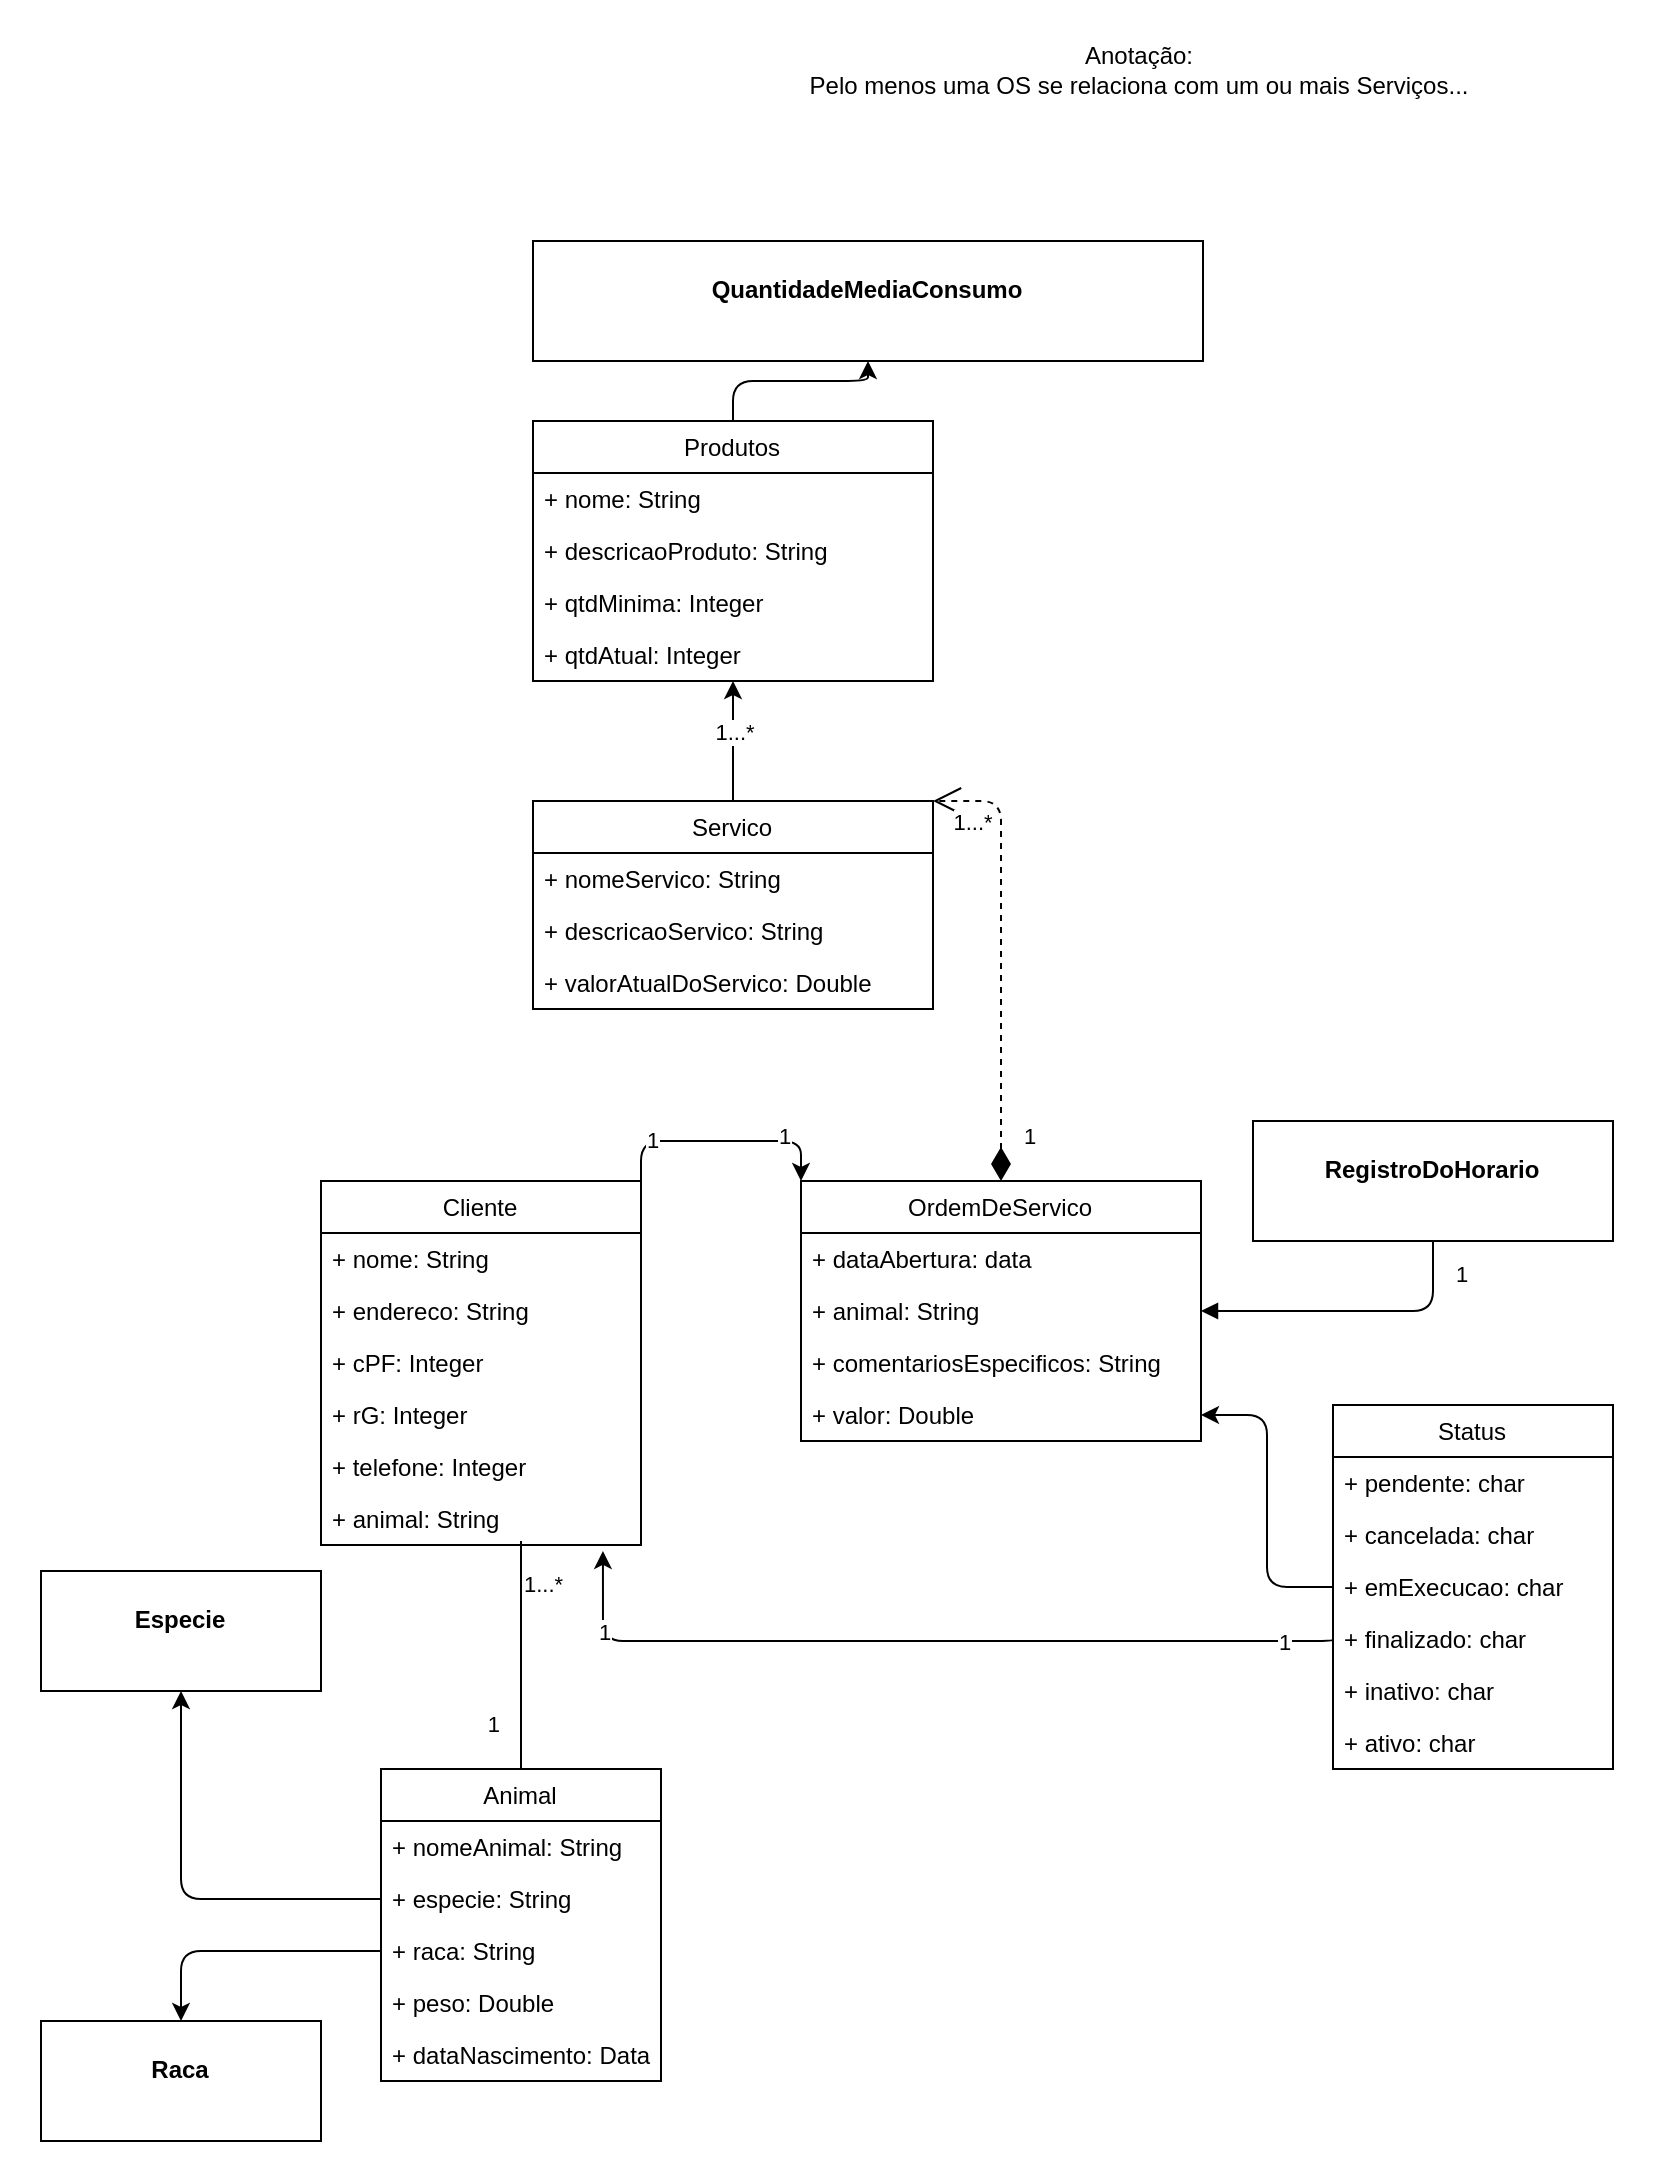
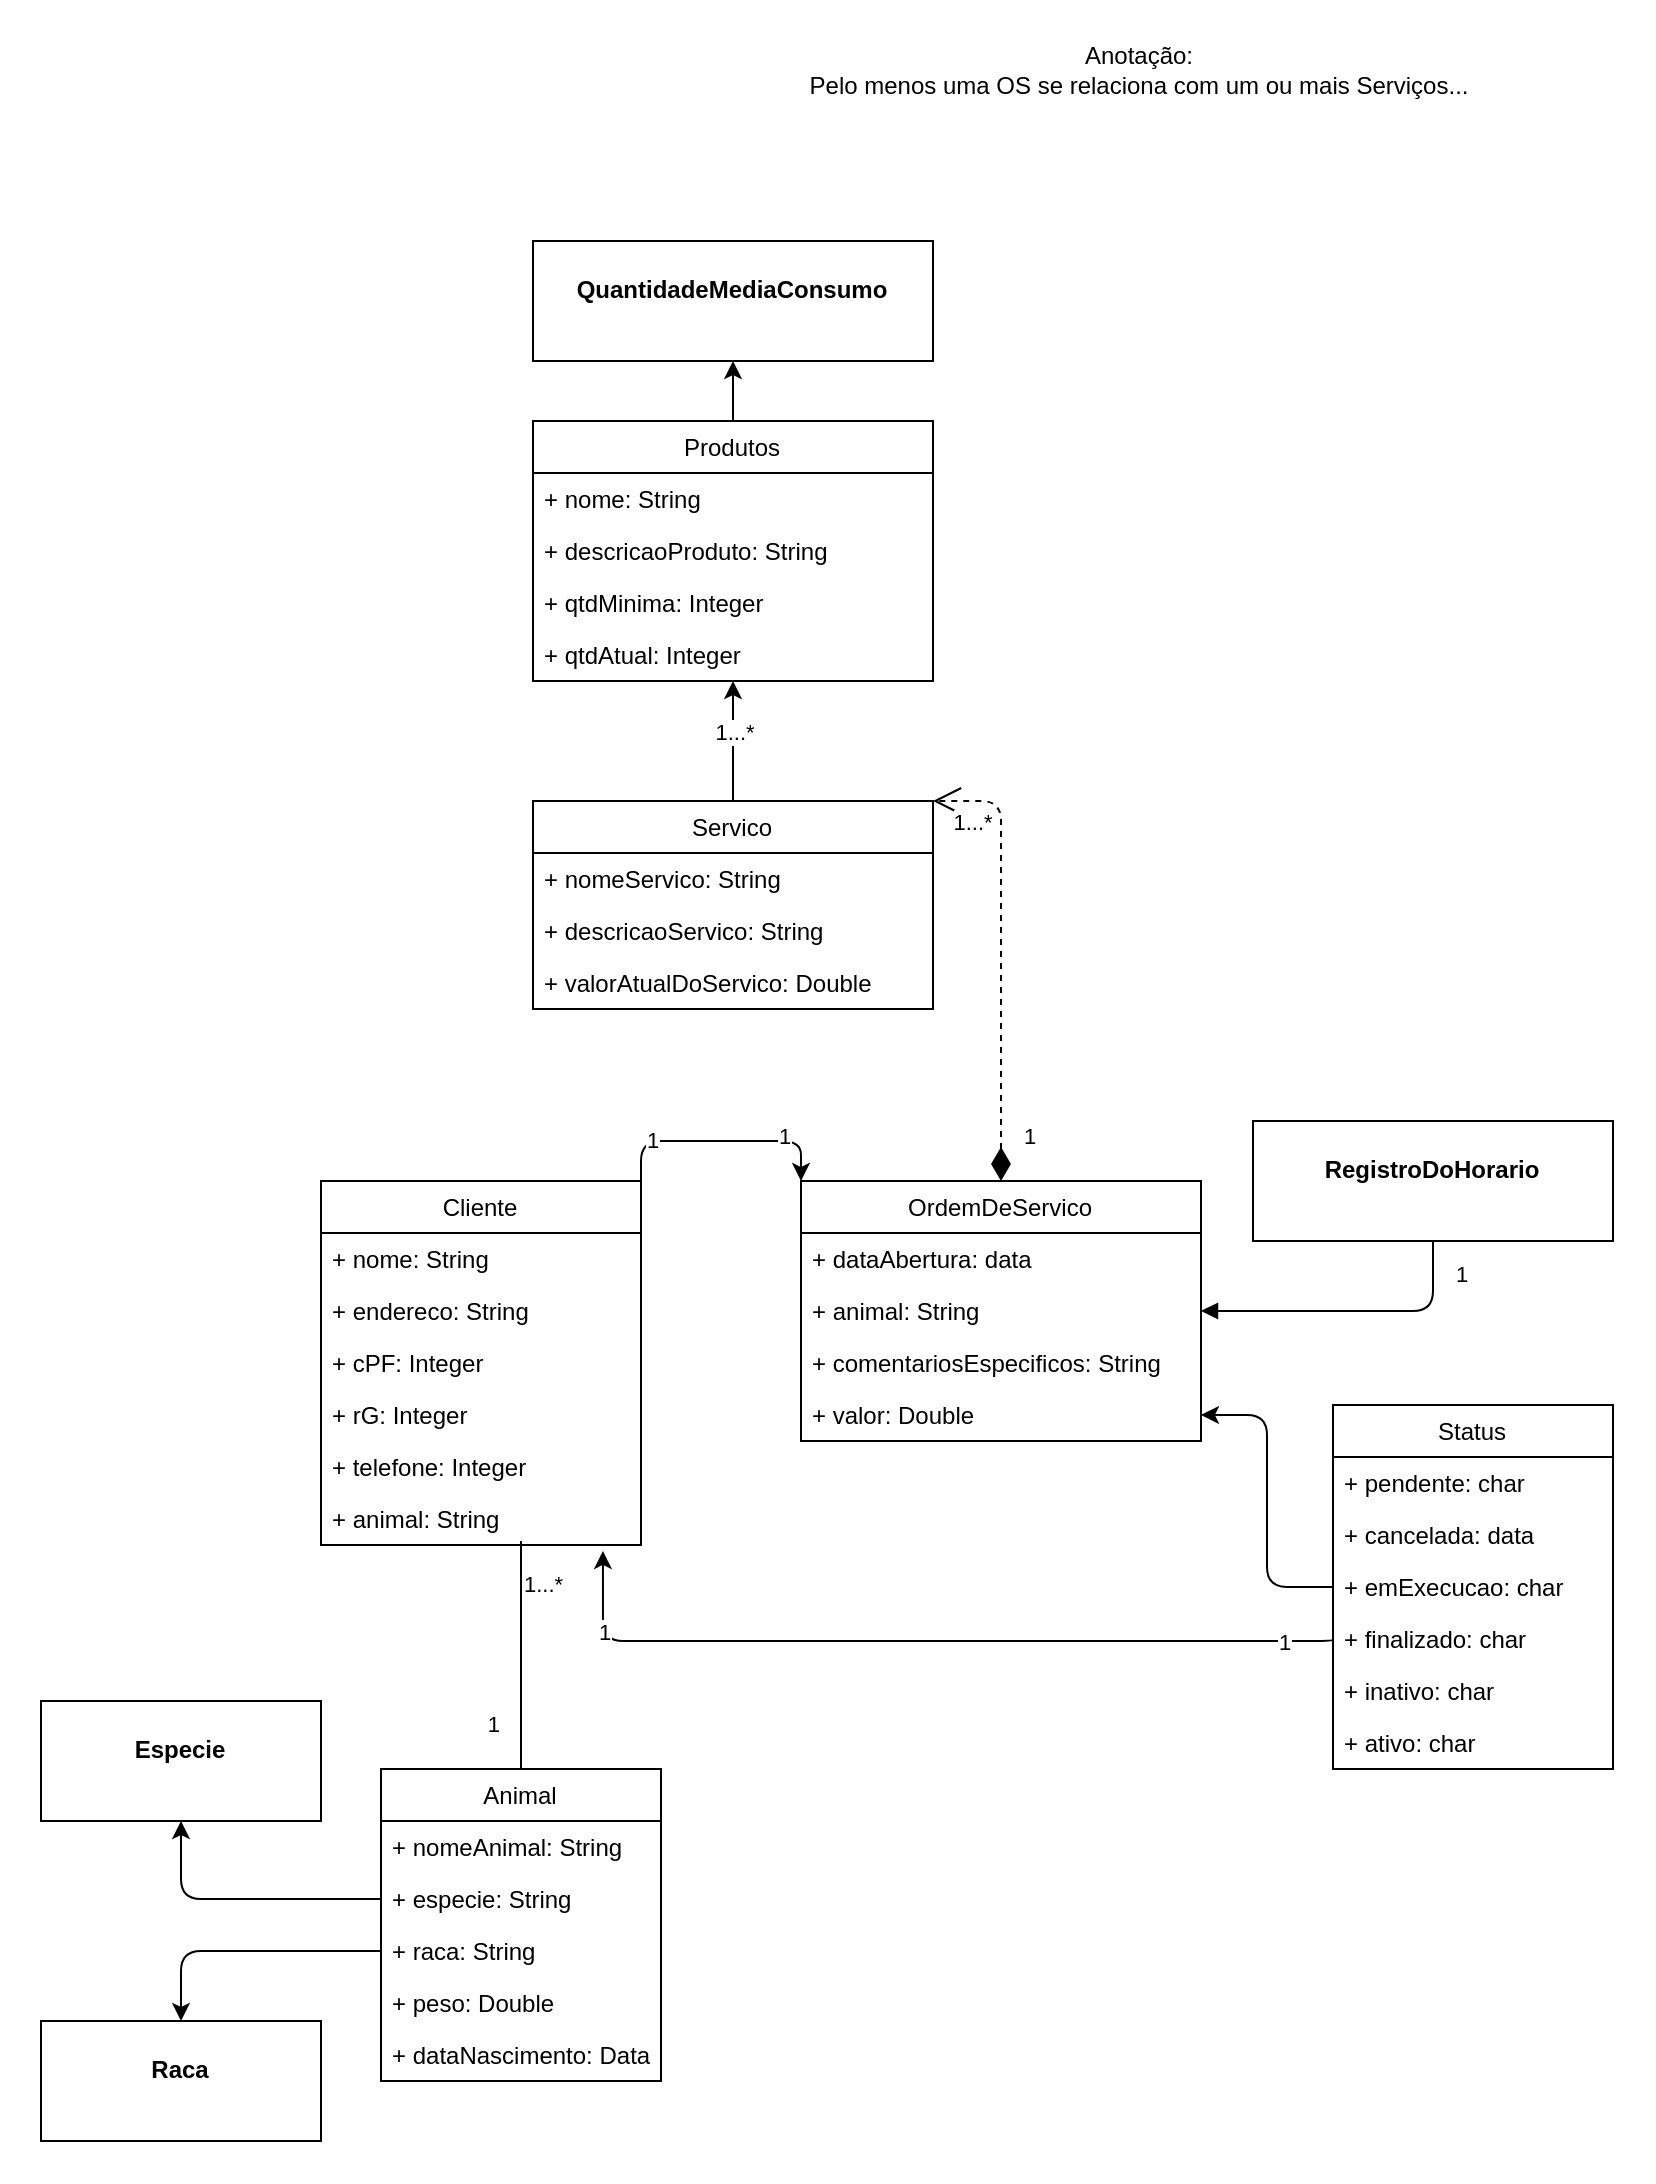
(868, 301) -> (733, 301)
(1446, 1536) -> (1446, 1536)
(181, 1631) -> (181, 1761)
